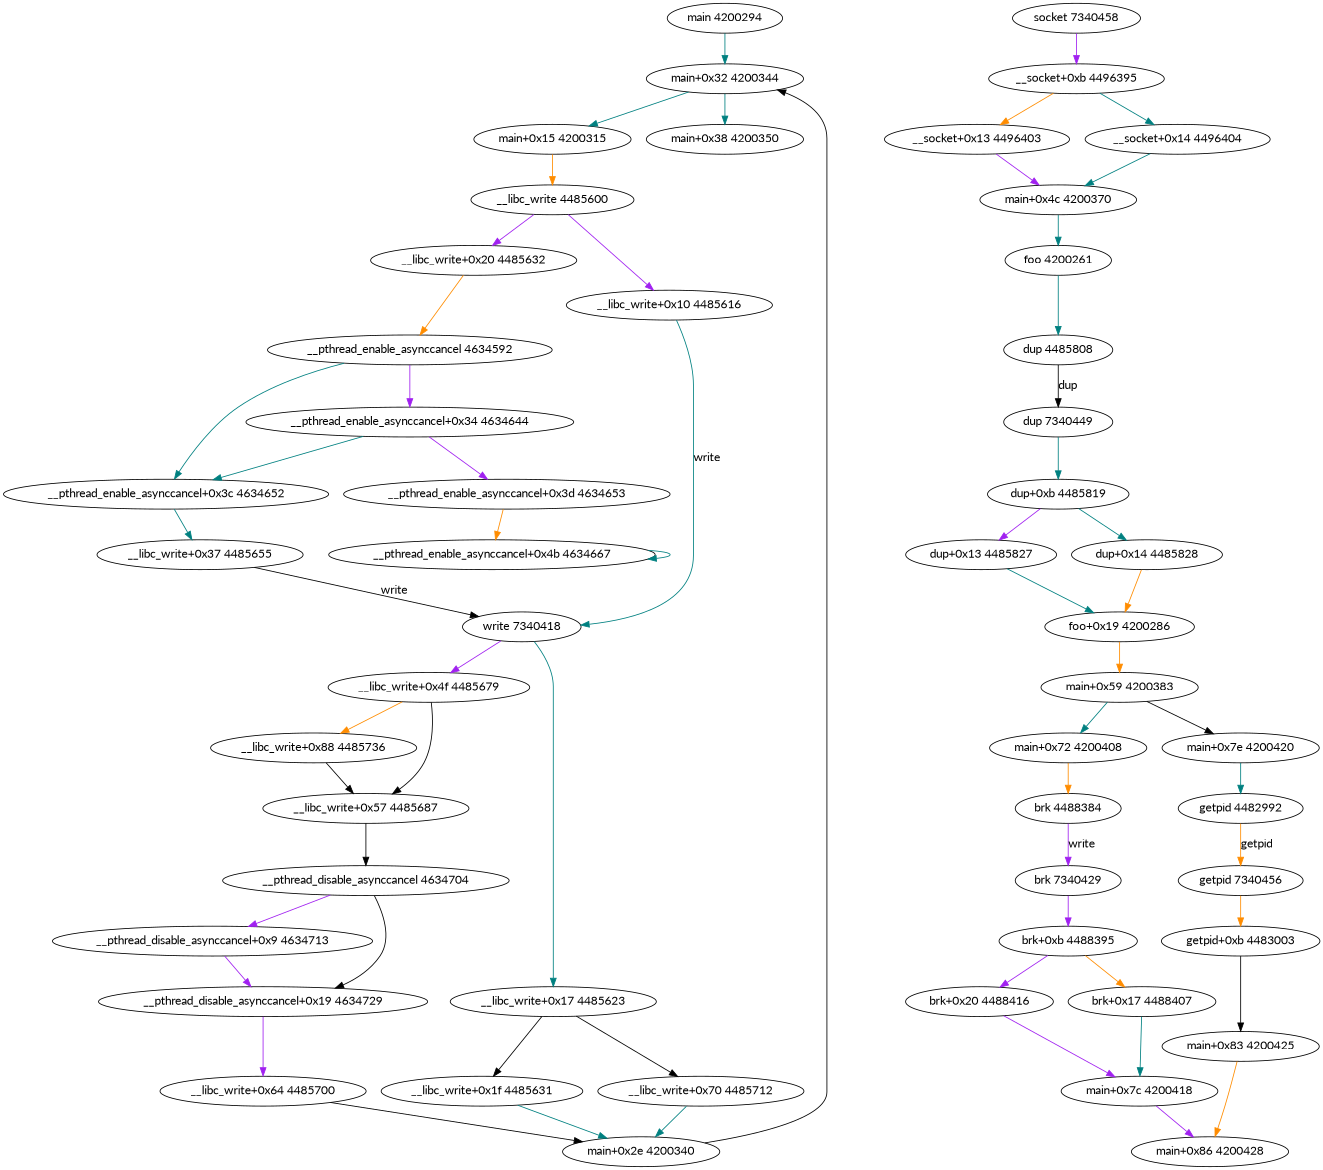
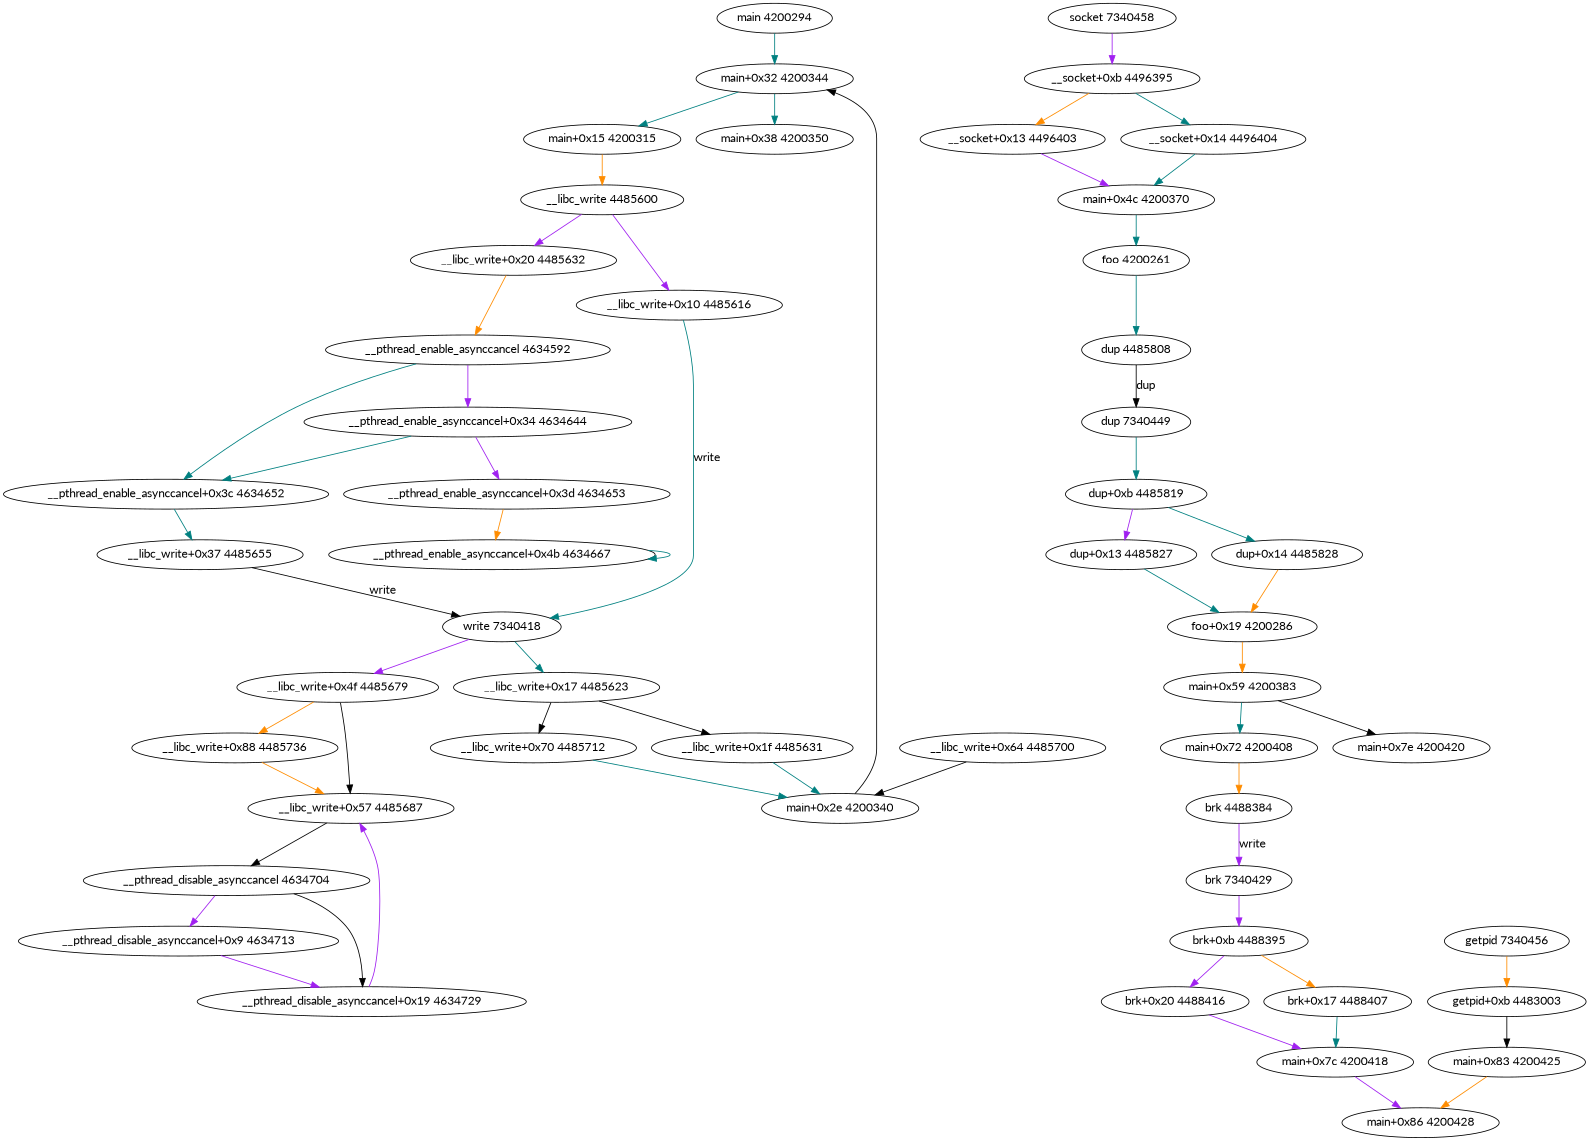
(337, 775) -> (289, 776)
(1241, 808) -> none
(263, 1042) -> (380, 908)
